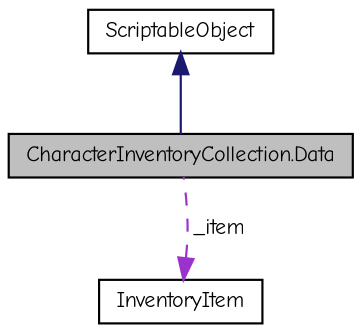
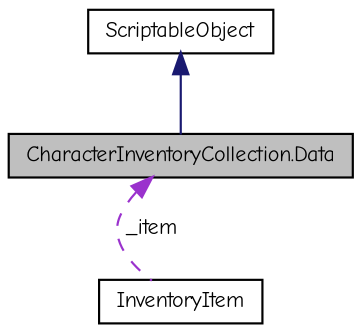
(187, 217) -> (119, 240)
